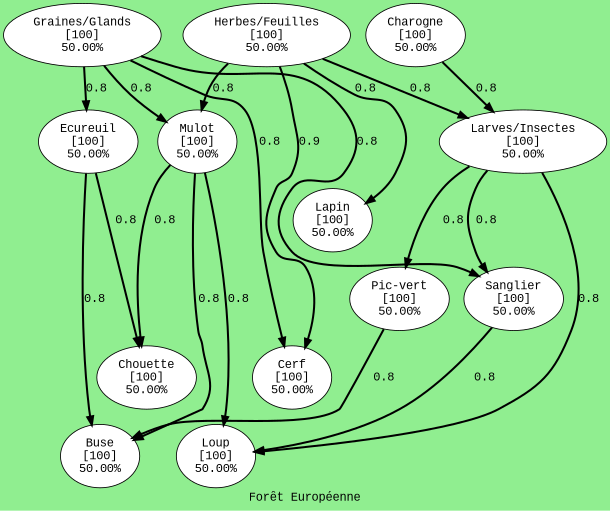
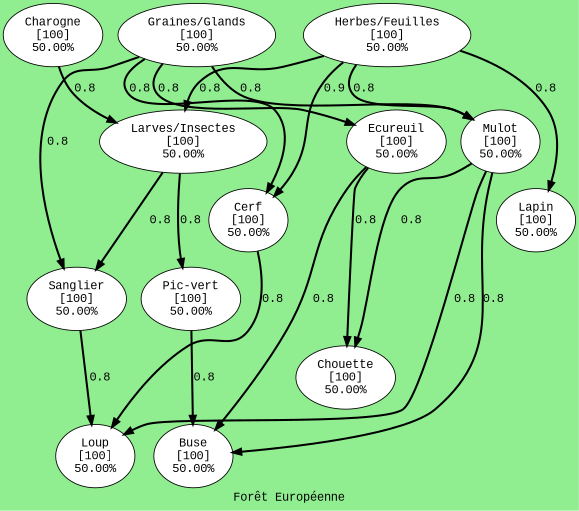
(514, 400) -> (209, 340)
